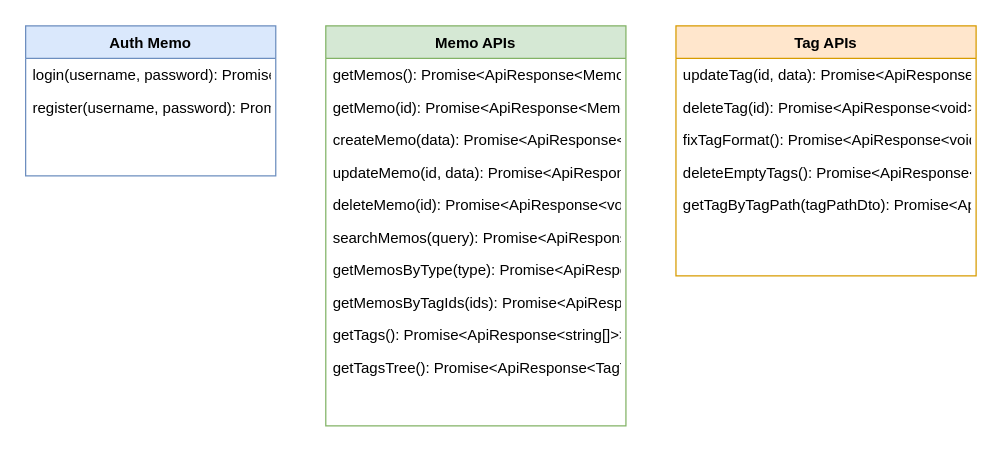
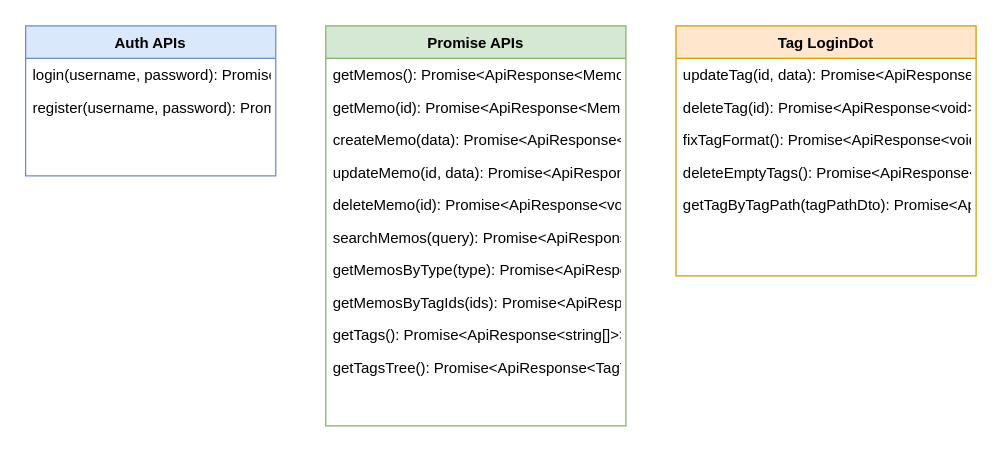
(150, 43) -> (150, 43)
(475, 43) -> (475, 43)
(825, 43) -> (825, 43)
